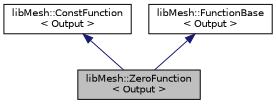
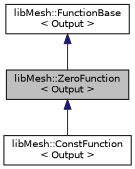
(107, 55) -> (68, 123)
